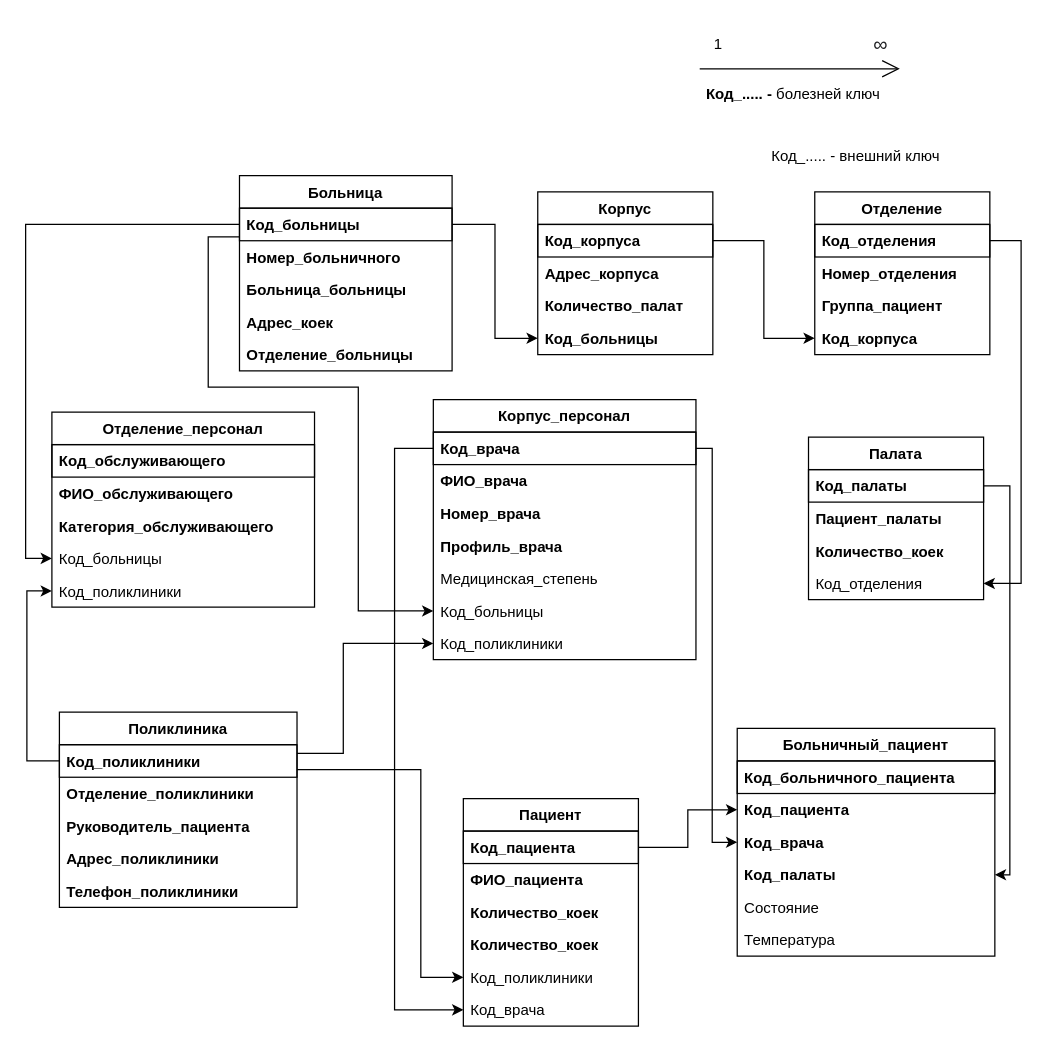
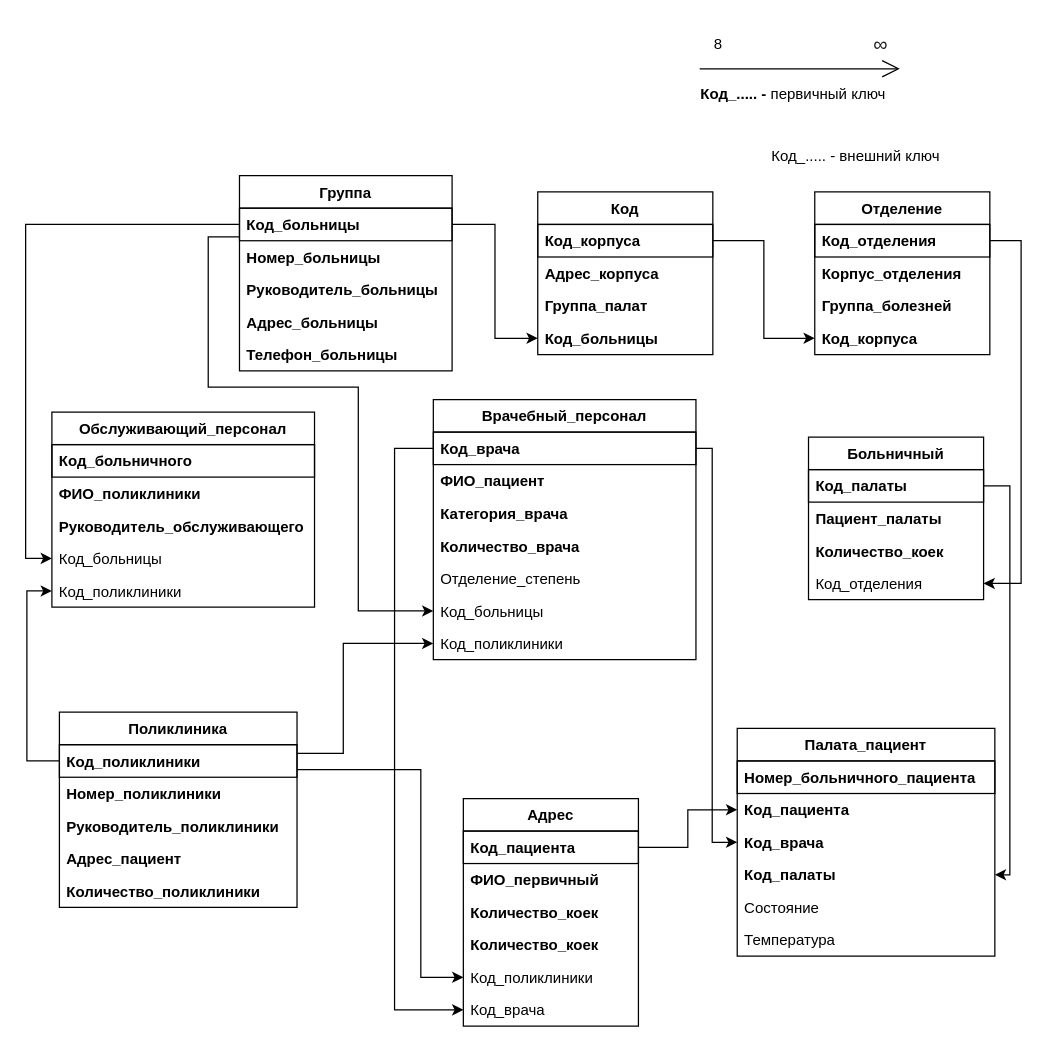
(718, 44) -> (718, 44)
(793, 94) -> (793, 94)
(345, 193) -> (345, 193)
(624, 209) -> (624, 209)
(318, 258) -> (305, 258)
(884, 274) -> (888, 274)
(318, 290) -> (334, 290)
(612, 306) -> (595, 306)
(880, 306) -> (884, 306)
(288, 323) -> (305, 323)
(322, 355) -> (313, 355)
(564, 416) -> (564, 416)
(183, 429) -> (183, 429)
(895, 454) -> (895, 454)
(134, 461) -> (122, 461)
(478, 481) -> (486, 481)
(134, 494) -> (122, 494)
(486, 514) -> (503, 514)
(160, 526) -> (172, 526)
(495, 546) -> (507, 546)
(520, 579) -> (511, 579)
(865, 745) -> (865, 745)
(845, 778) -> (853, 778)
(154, 794) -> (138, 794)
(550, 815) -> (550, 815)
(154, 826) -> (167, 826)
(138, 859) -> (121, 859)
(520, 880) -> (525, 880)
(146, 891) -> (159, 891)
